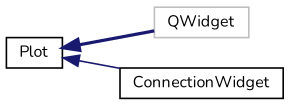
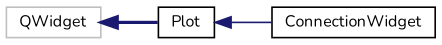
(117, 38) -> (138, 22)
